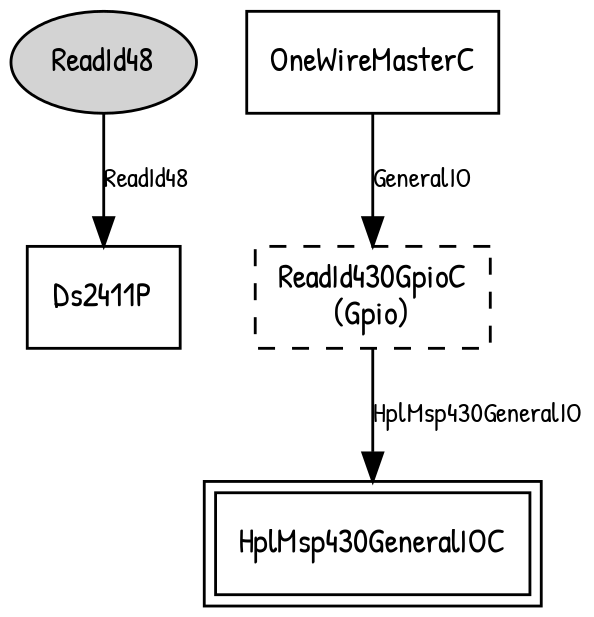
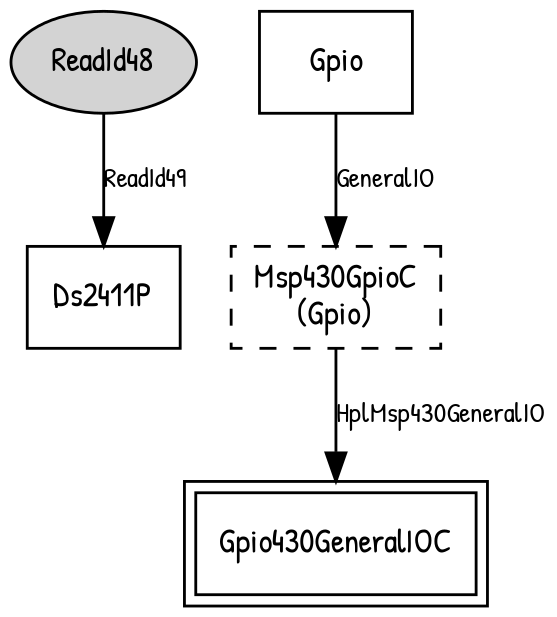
(373, 62) -> (336, 62)
(148, 180) -> (146, 180)
(373, 297) -> (336, 297)
(373, 544) -> (336, 544)
